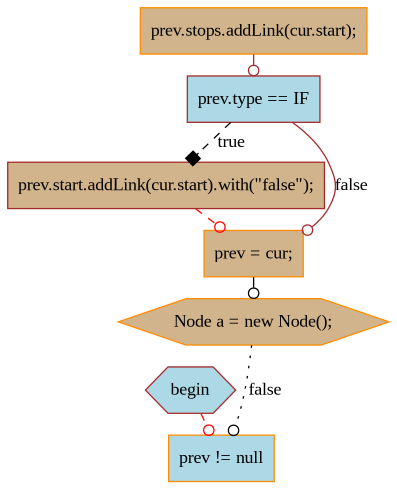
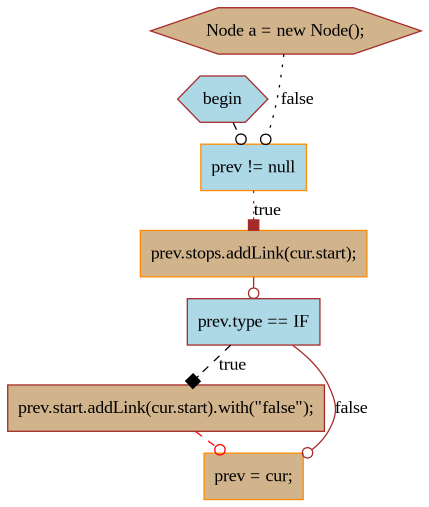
none -> (254, 204)
(254, 282) -> none
(254, 322) -> (286, 31)
(204, 419) -> (236, 128)
